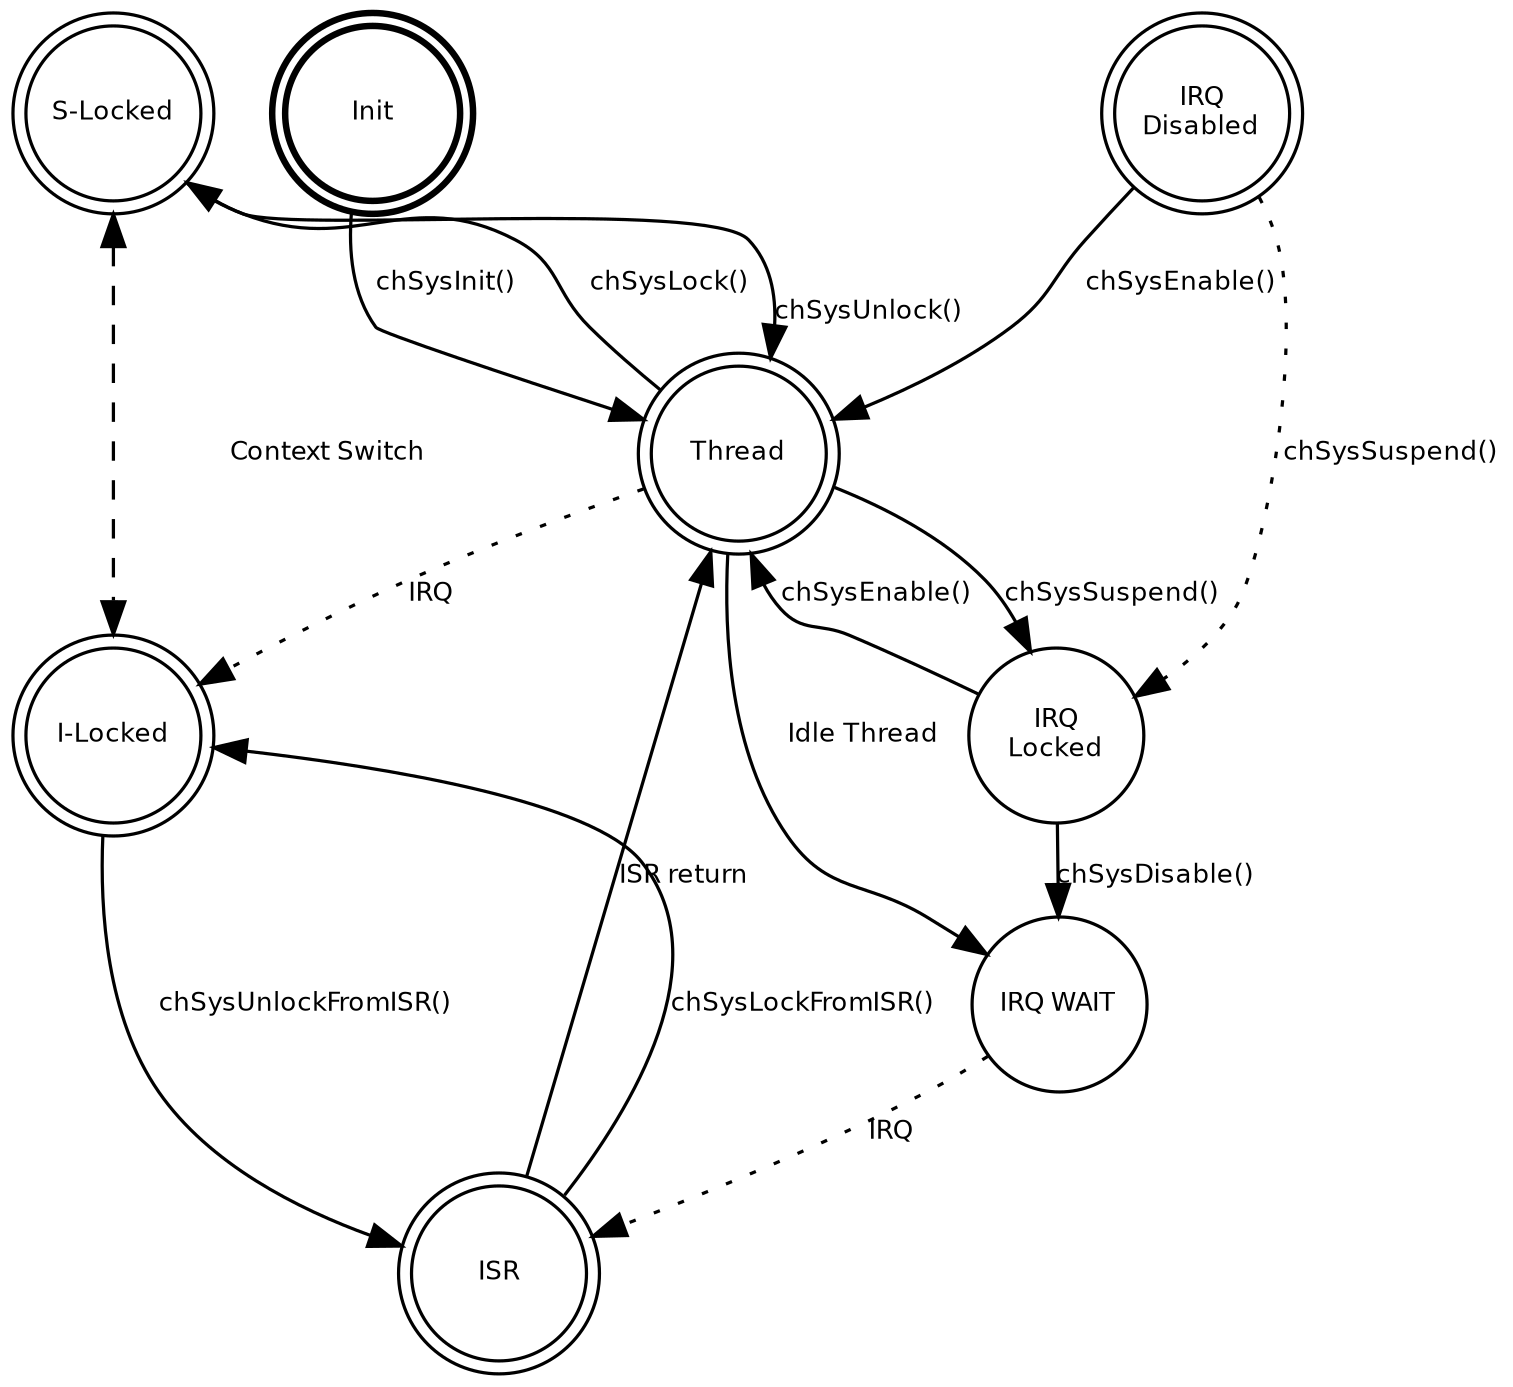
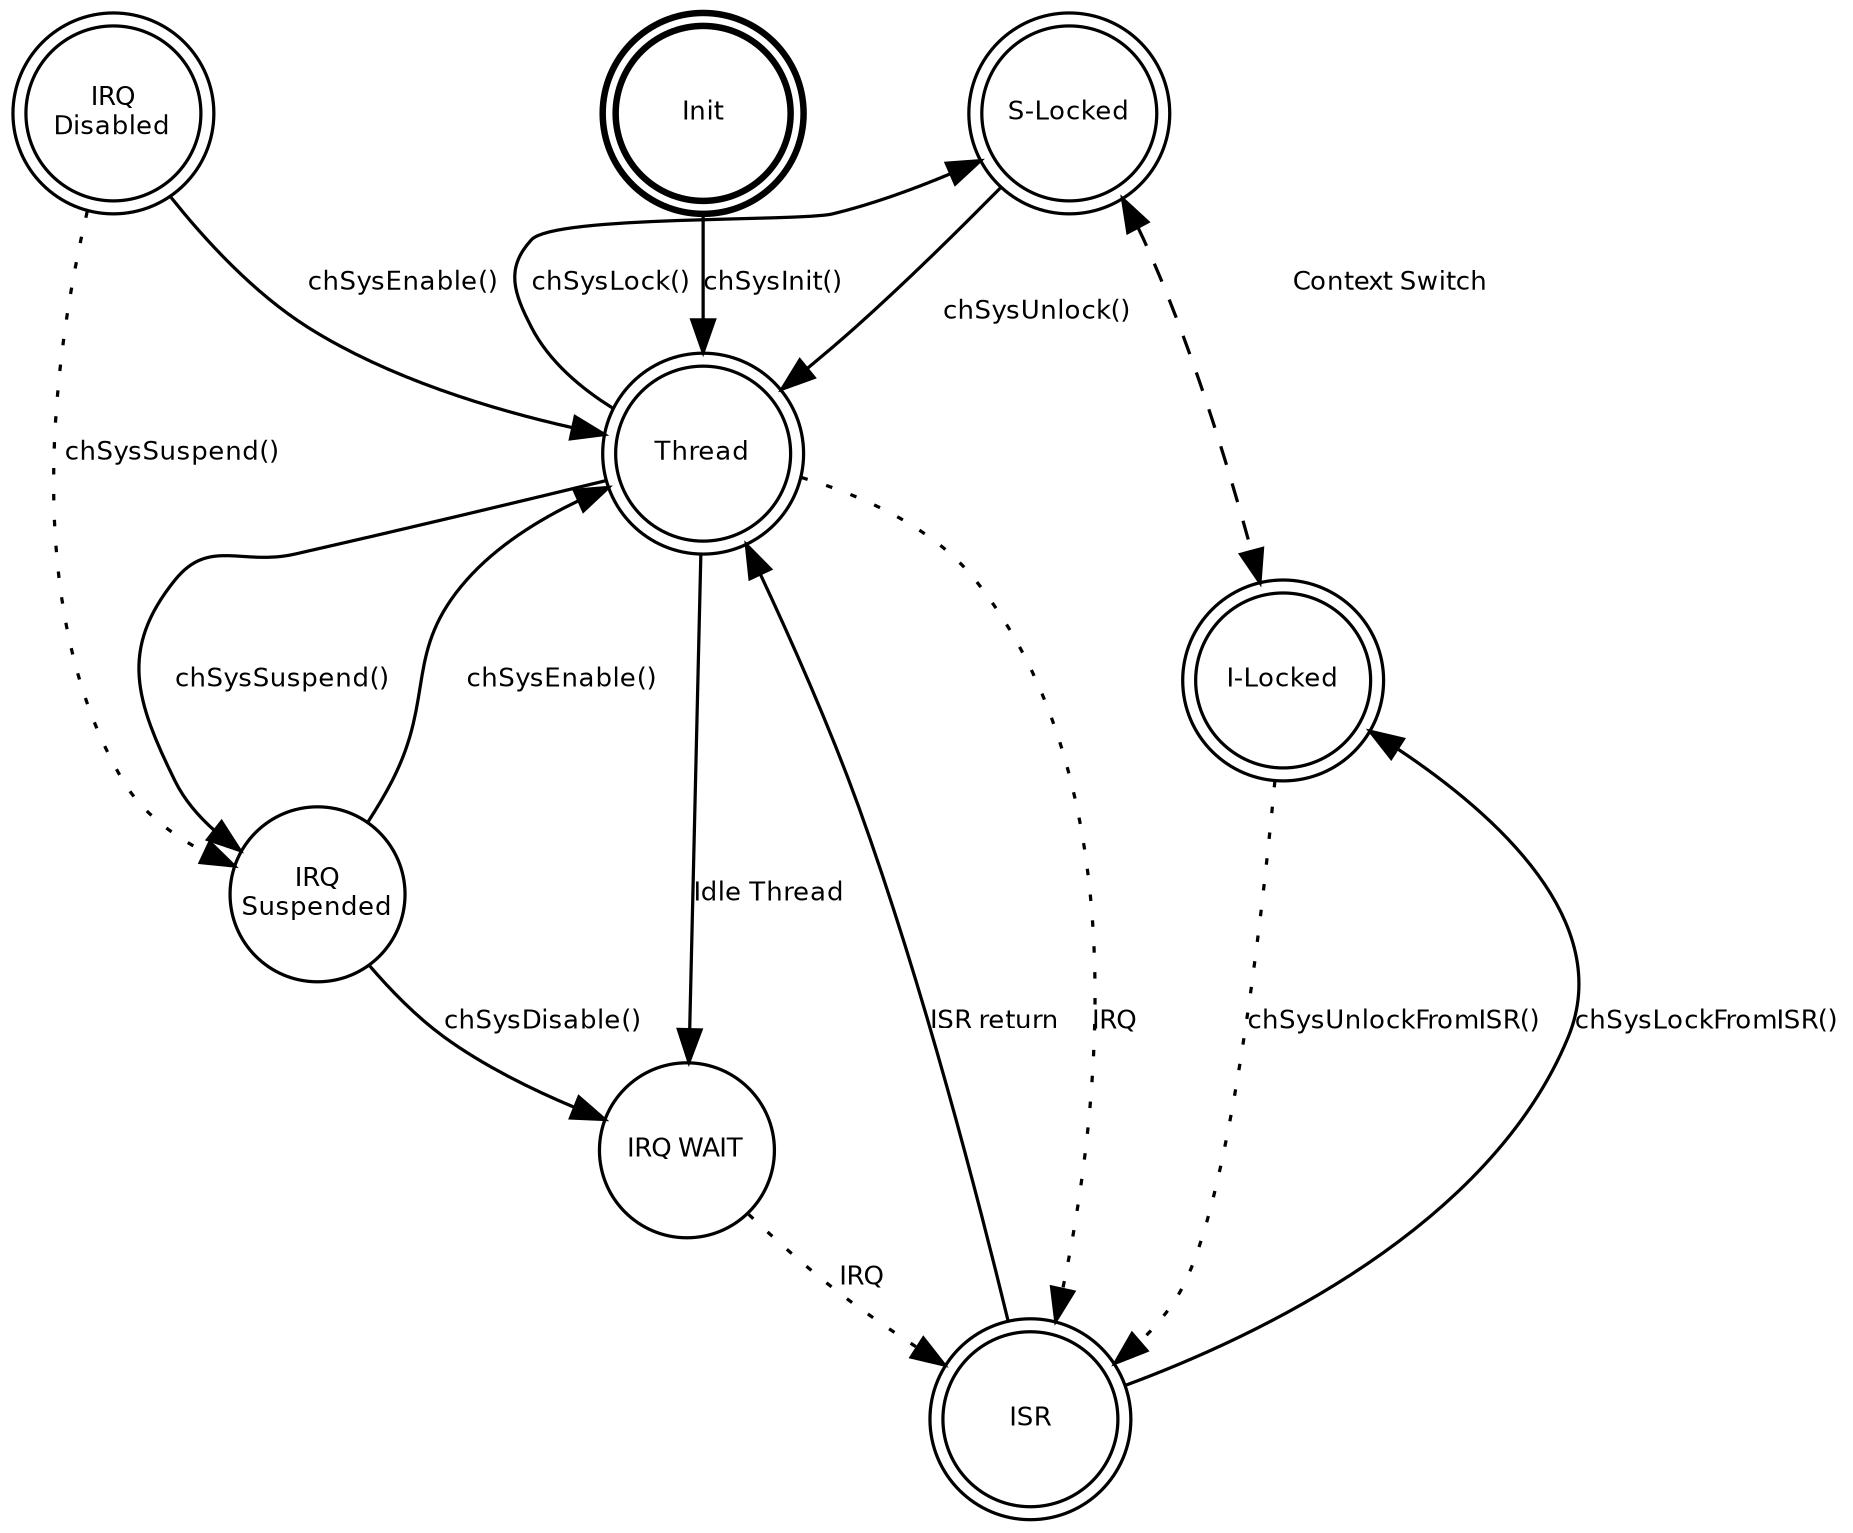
(432, 570) -> (1079, 822)
(1056, 736) -> (318, 894)
(157, 1089) -> (1239, 1072)
